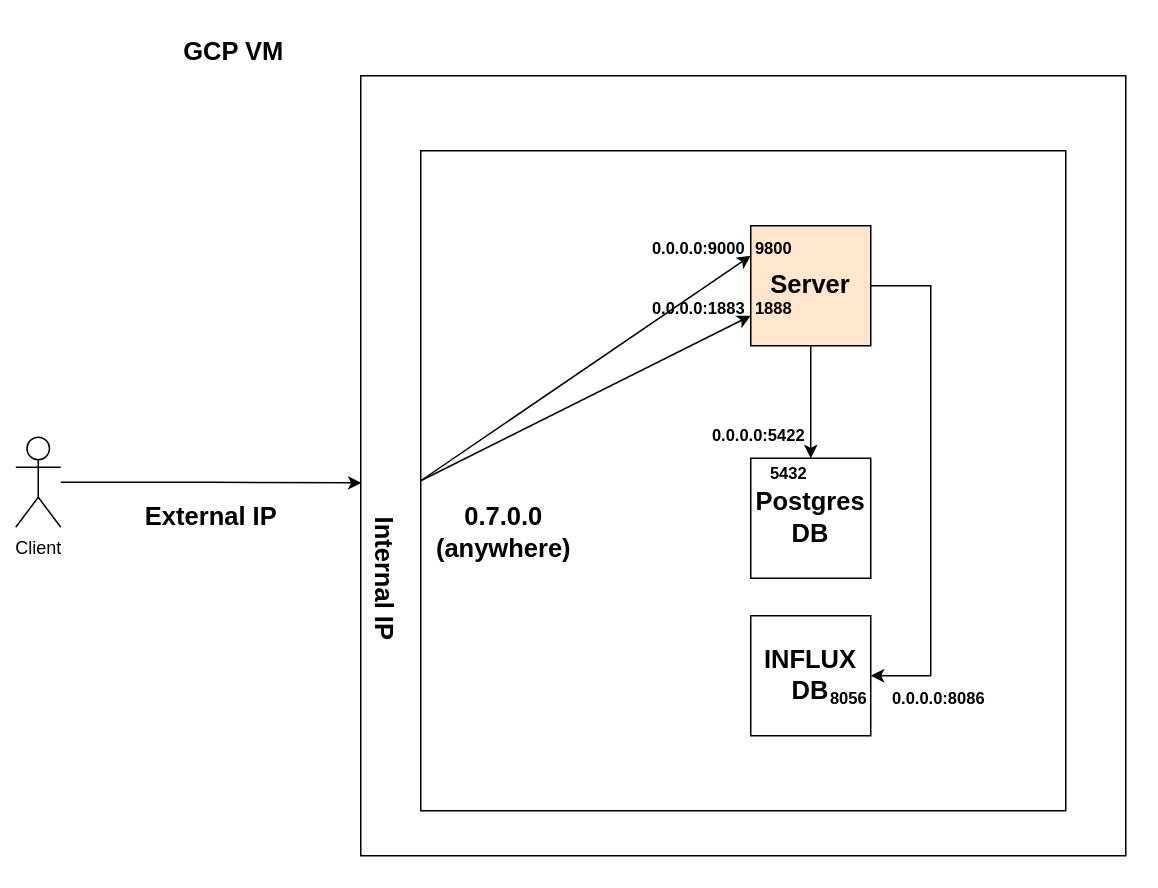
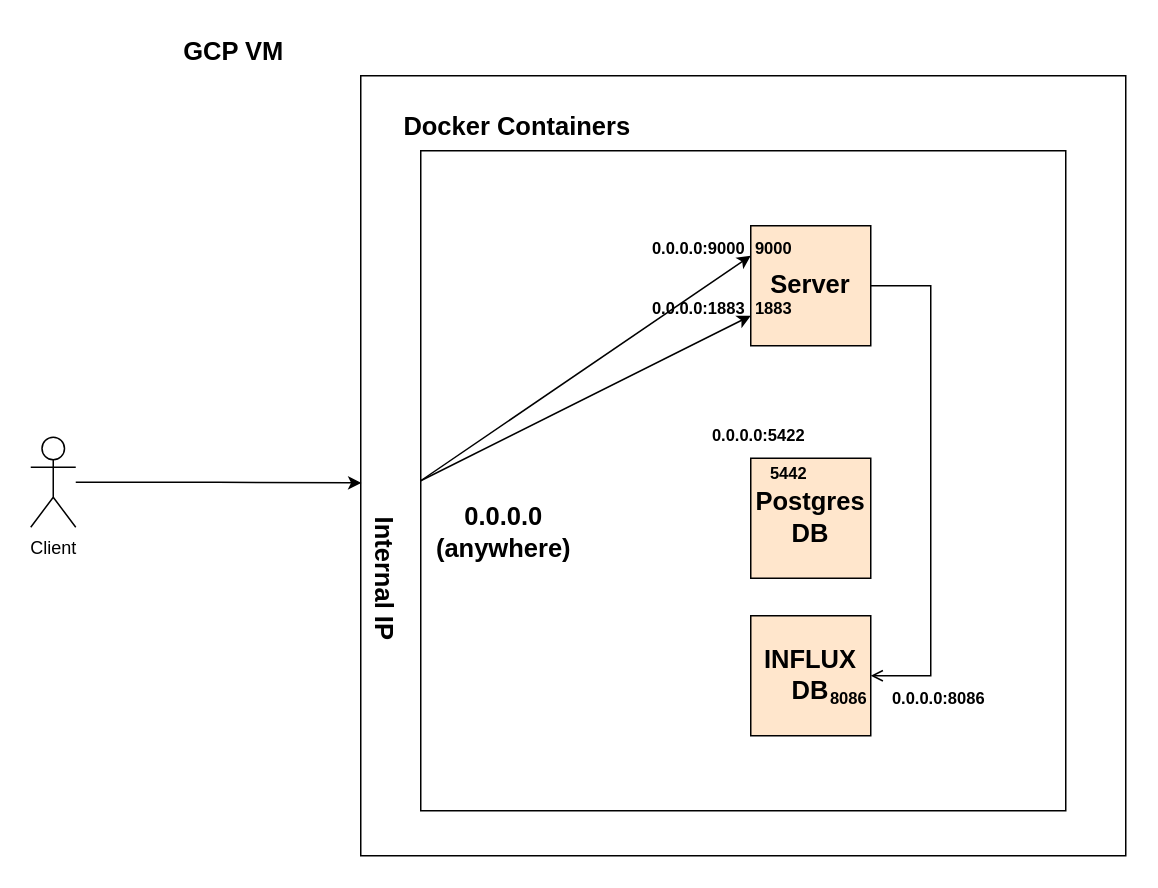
none -> (517, 128)
(774, 248) -> (774, 248)
(774, 308) -> (774, 308)
(811, 397) -> none
(789, 473) -> (789, 473)
(38, 482) -> (53, 482)
(211, 518) -> none
(811, 518) -> (811, 518)
(504, 533) -> (504, 533)
(811, 676) -> (811, 676)
(882, 676) -> (879, 676)
(849, 698) -> (849, 698)
